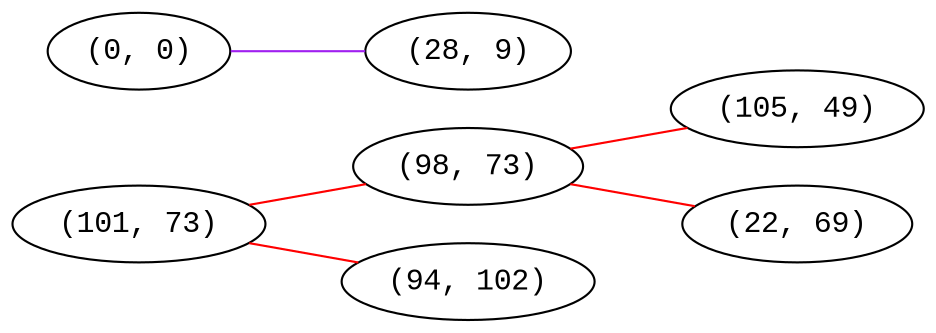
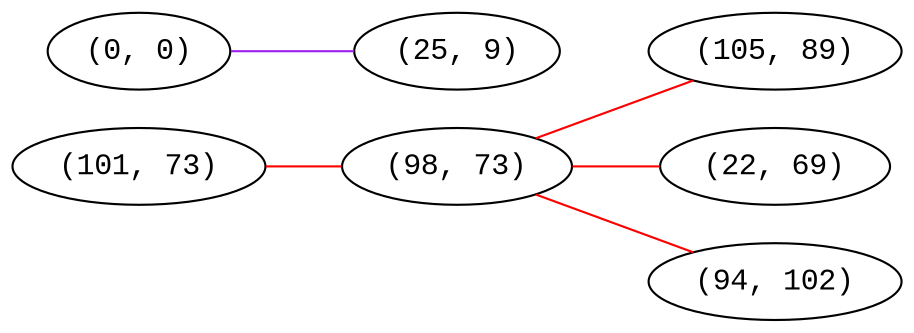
(468, 51) -> (457, 51)
(797, 109) -> (775, 51)
(304, 253) -> (615, 223)
